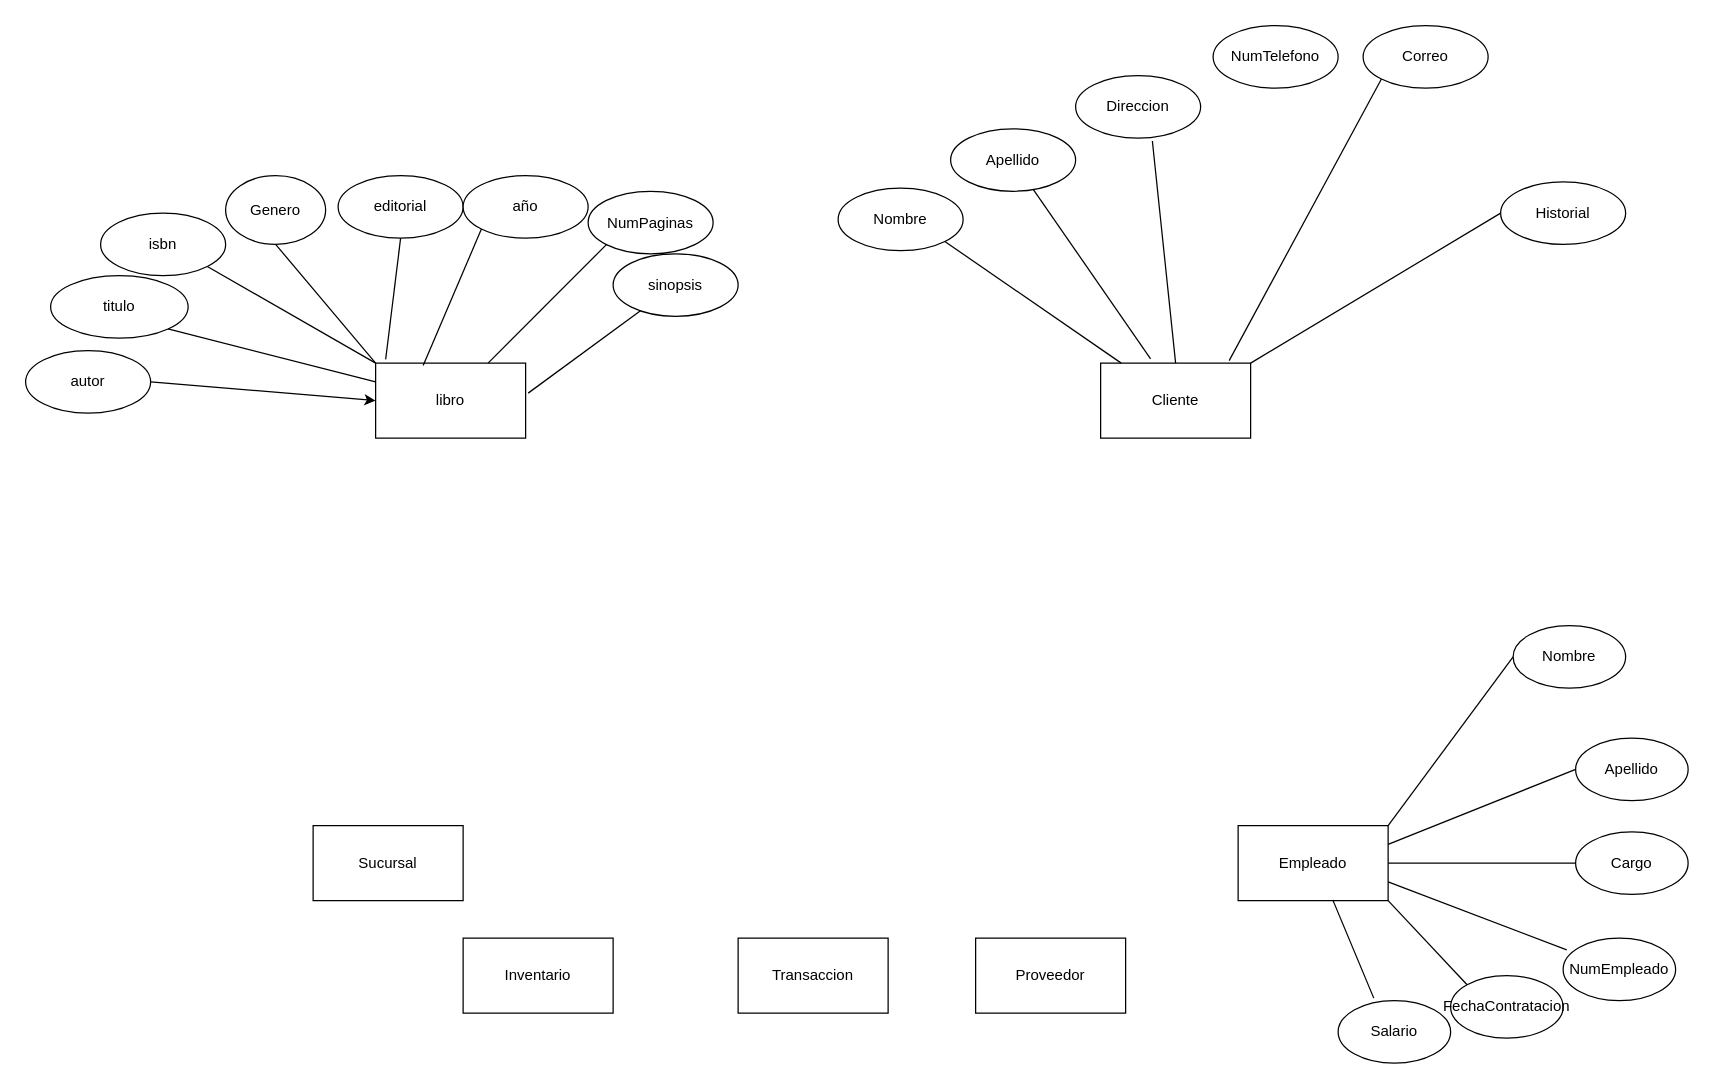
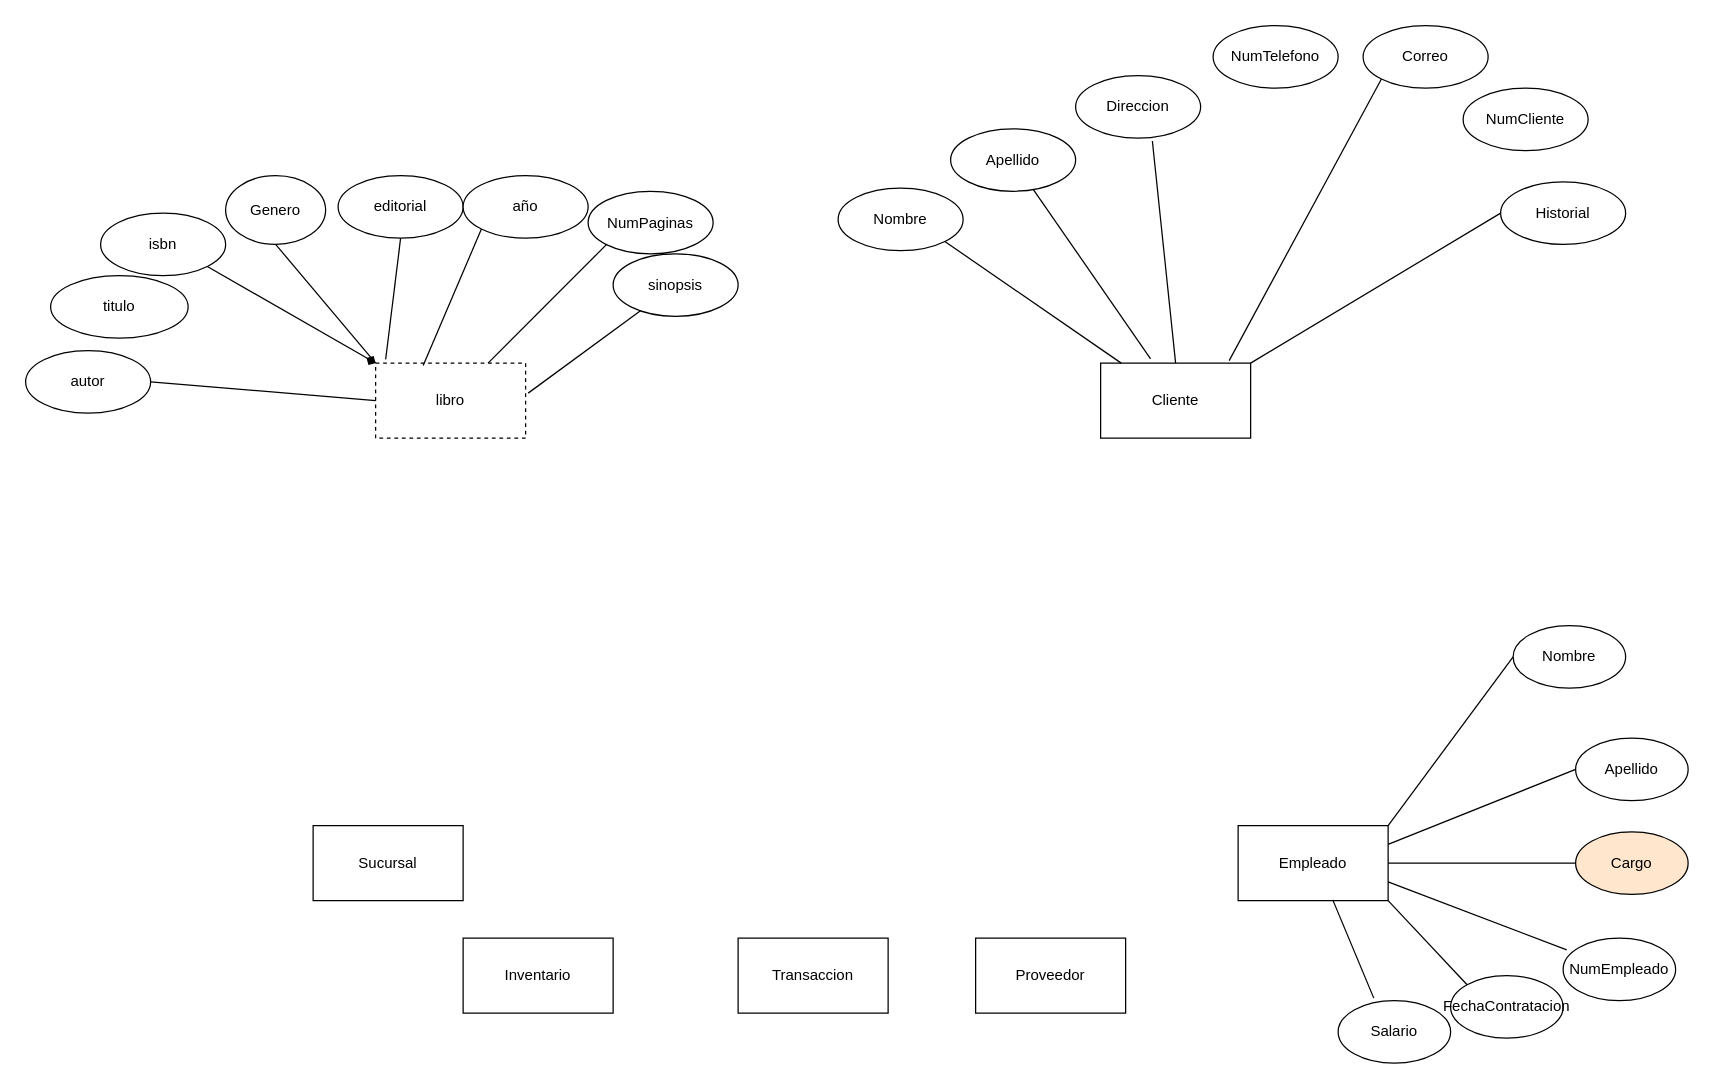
none -> (1526, 119)
(272, 355) -> none
(370, 360) -> (366, 357)
(365, 400) -> (369, 400)
(451, 401) -> (451, 401)
(1632, 863) -> (1632, 863)
